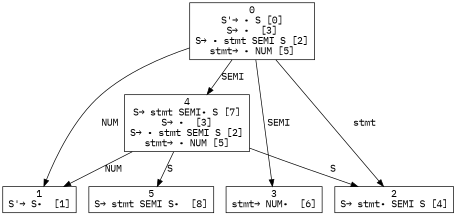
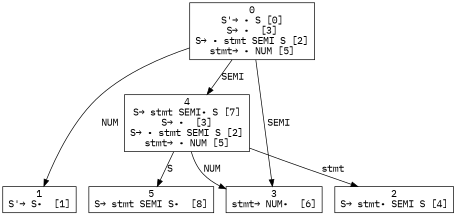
(327, 121) -> none
(101, 168) -> (201, 172)
(333, 169) -> (333, 169)
